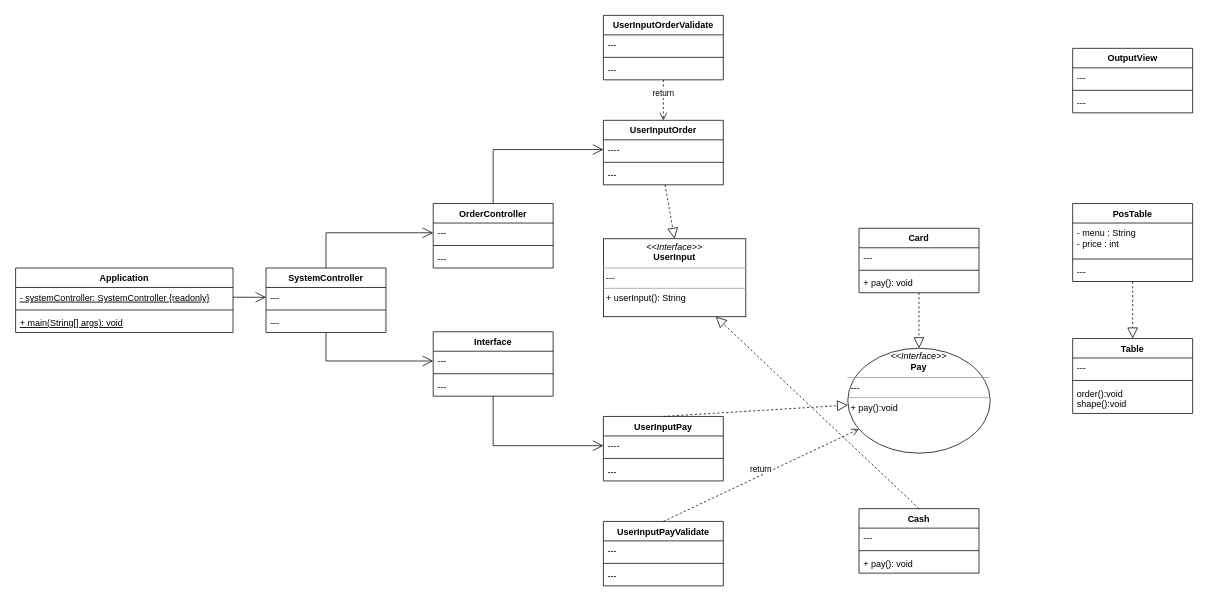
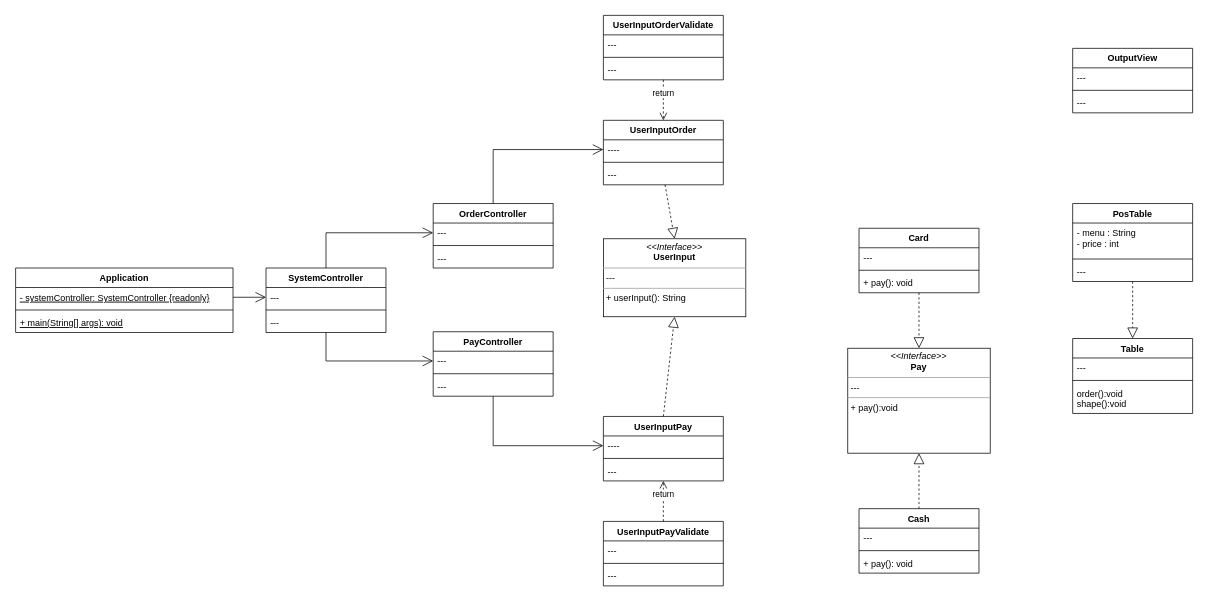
(493, 342) -> (493, 342)
(919, 401) -> (919, 401)
(750, 411) -> (668, 373)
(821, 416) -> (919, 486)
(760, 476) -> (663, 502)
